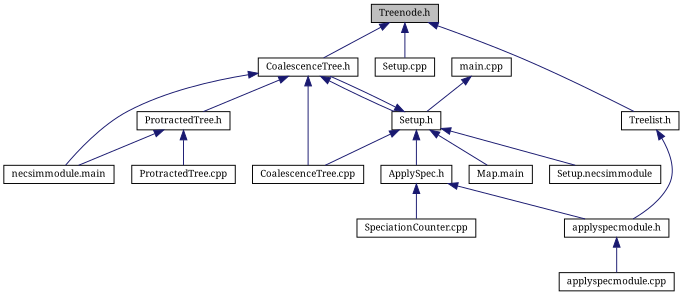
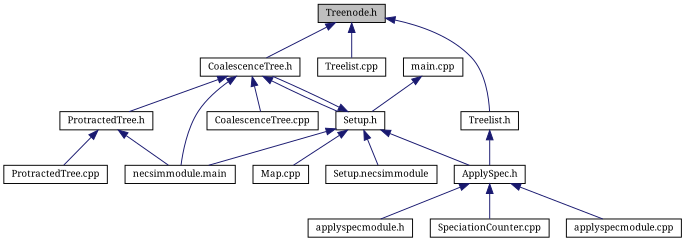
(405, 67) -> (352, 67)
(358, 150) -> (267, 148)
(501, 174) -> (281, 174)
(669, 185) -> (490, 153)
(617, 260) -> (561, 203)
